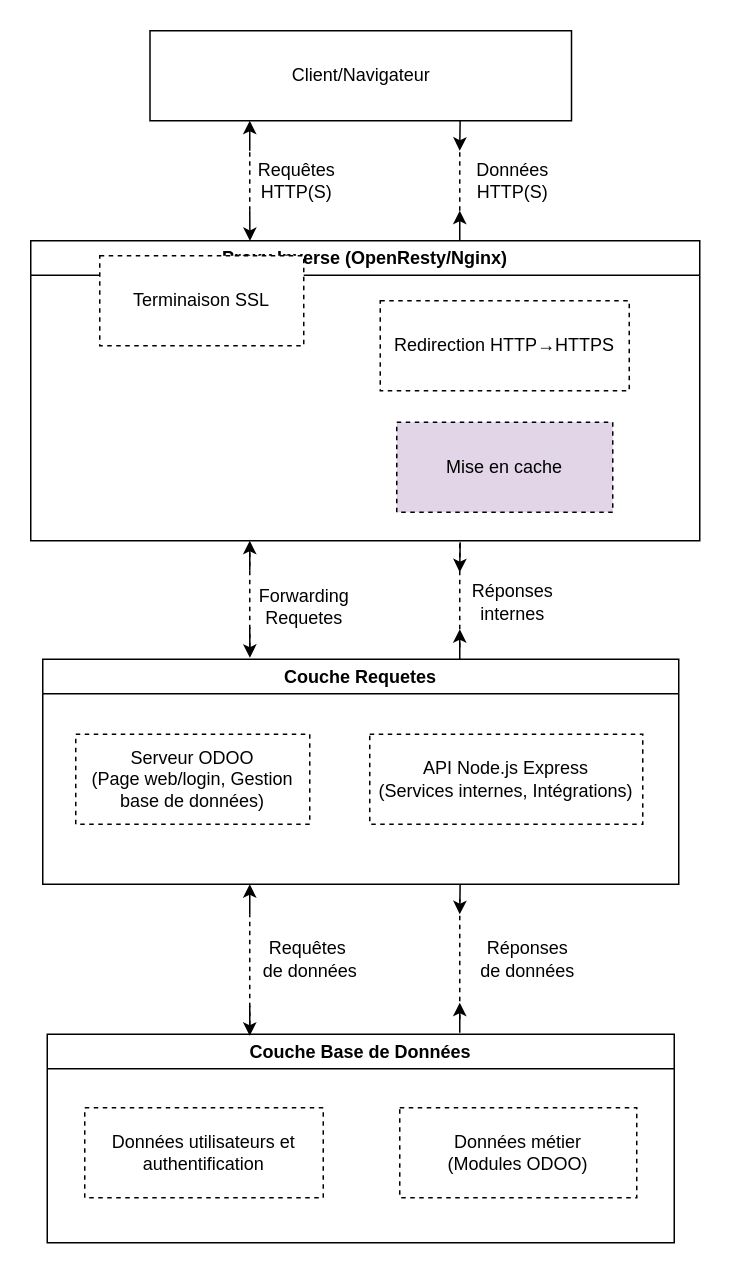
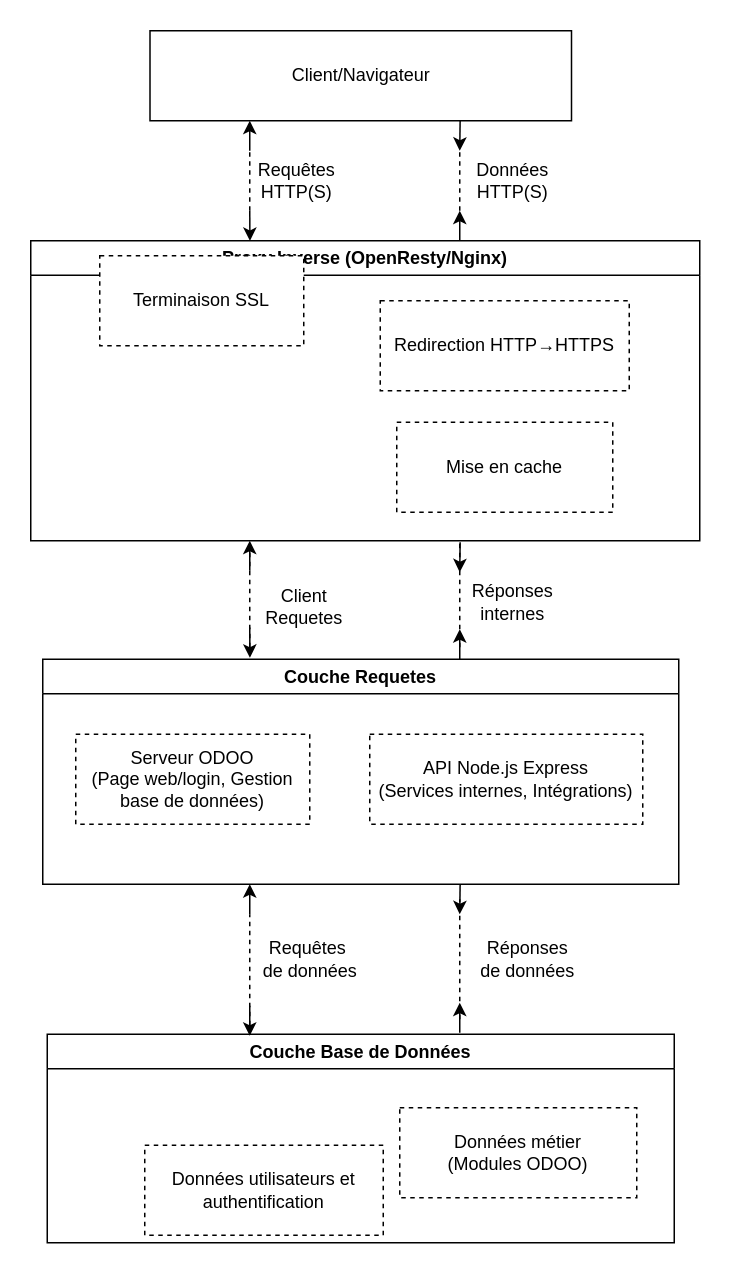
(505, 467) -> (505, 467)
(305, 607) -> (305, 607)
(204, 1153) -> (264, 1190)
